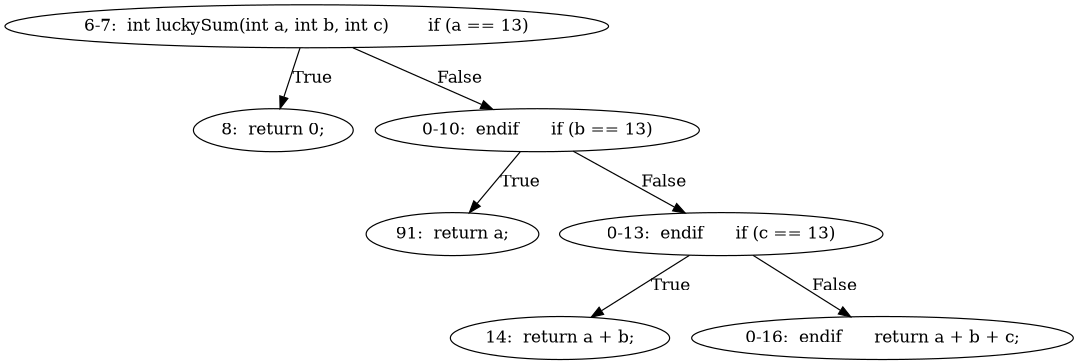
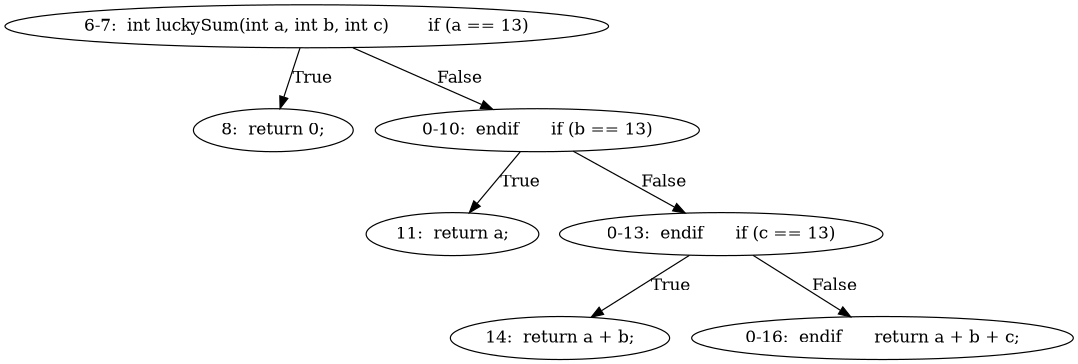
(452, 234) -> (452, 234)
